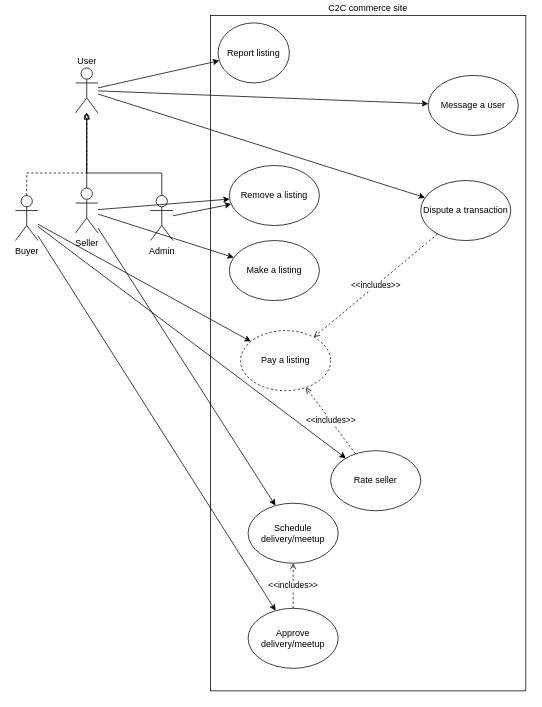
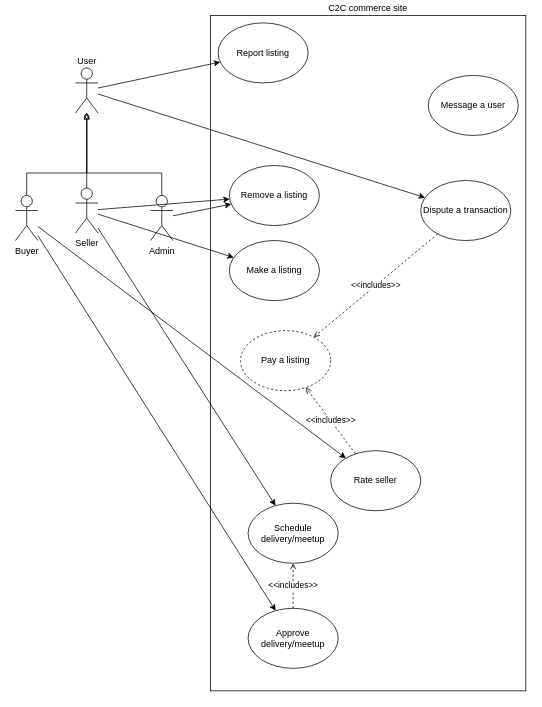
(254, 53) -> (263, 53)
(263, 97) -> none
(45, 173) -> (45, 173)
(188, 307) -> none
